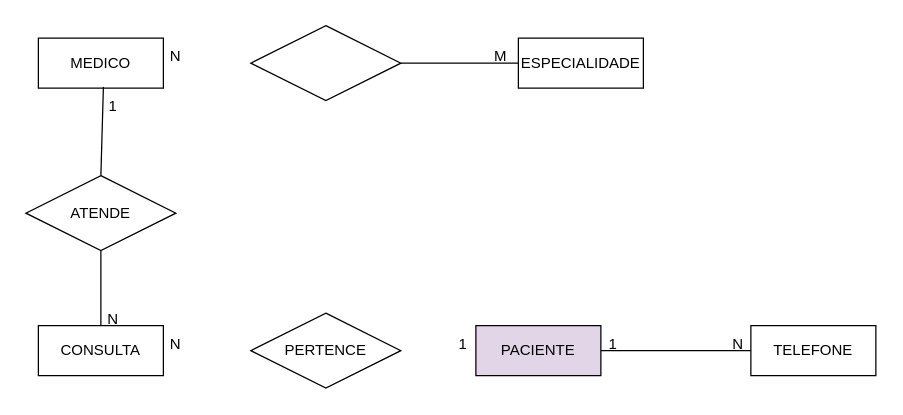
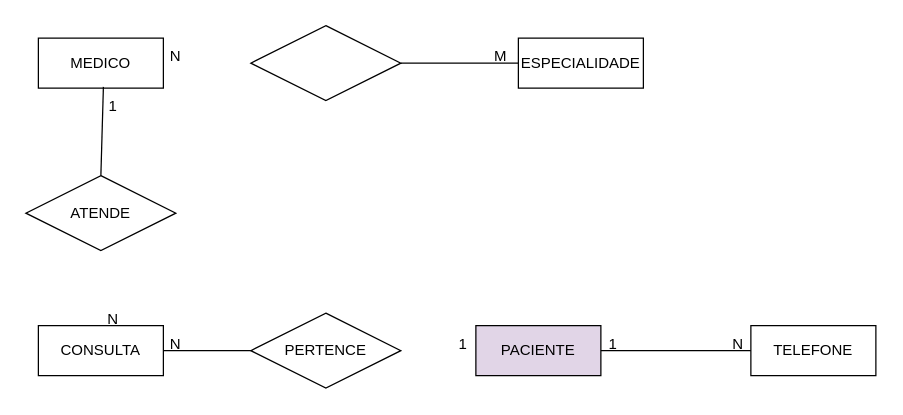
(101, 288) -> none
none -> (206, 351)
